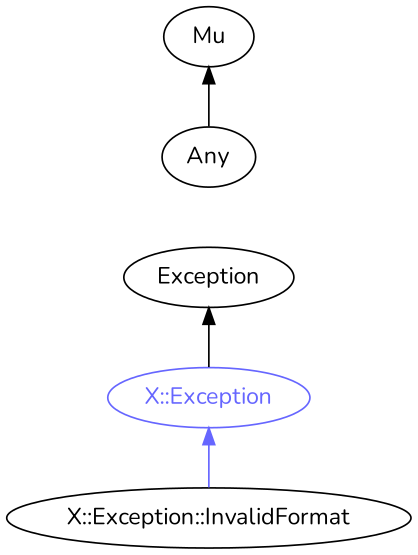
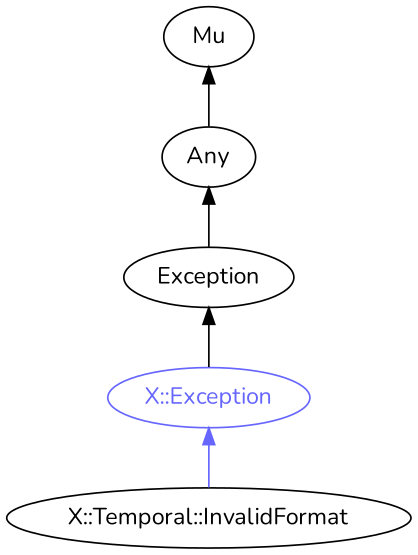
none -> (209, 225)
(209, 518) -> (209, 518)
